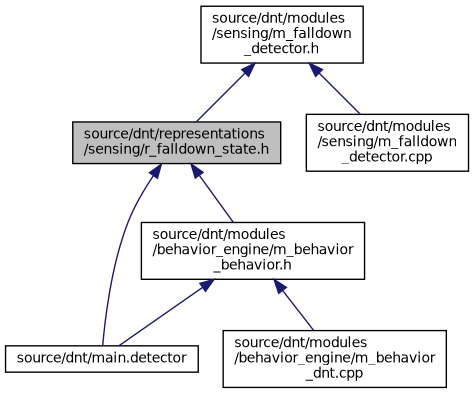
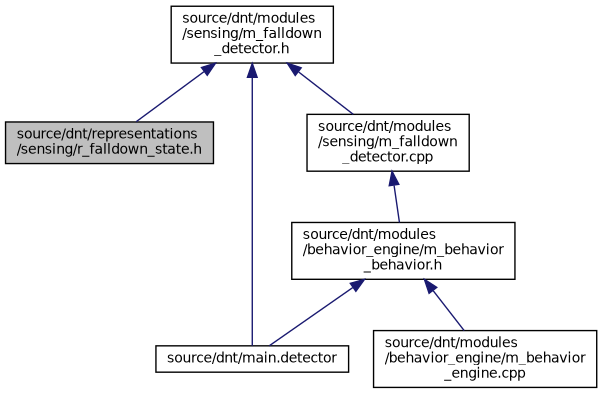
(216, 199) -> (397, 204)
(117, 257) -> (252, 212)
(335, 359) -> (485, 359)
